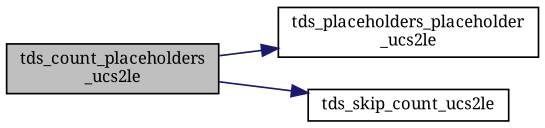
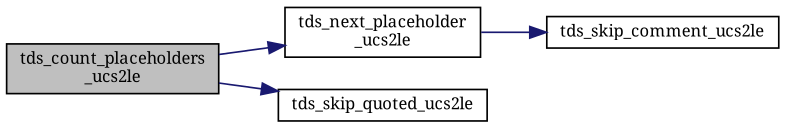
(408, 32) -> (383, 32)
none -> (663, 32)
(408, 105) -> (383, 105)
